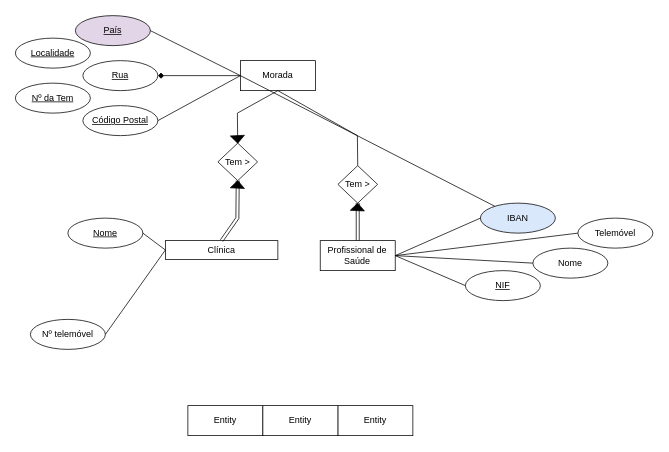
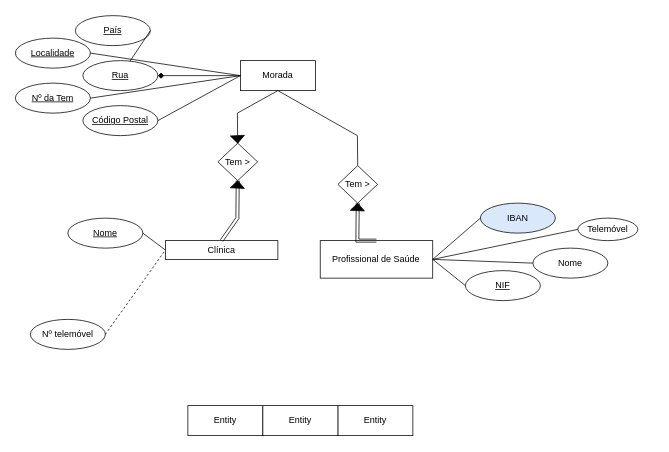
(113, 30) -> (113, 30)
(193, 52) -> (140, 46)
none -> (159, 63)
(426, 171) -> (162, 87)
(615, 233) -> (608, 229)
(358, 255) -> (376, 259)
(136, 292) -> (136, 292)
